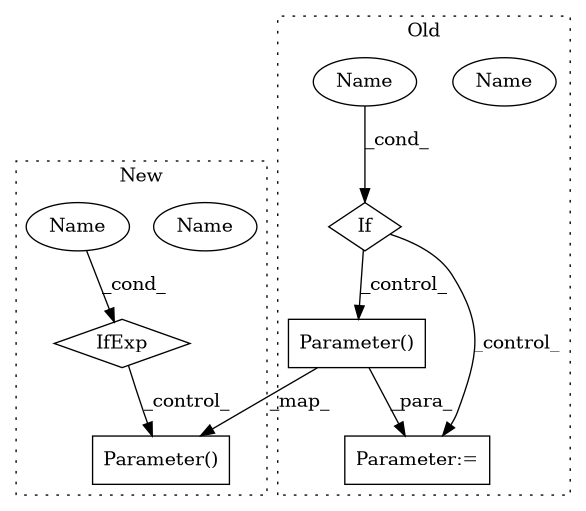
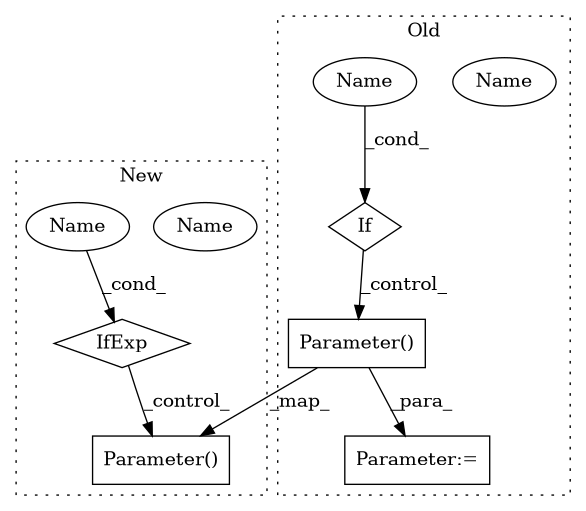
(470, 312) -> none
